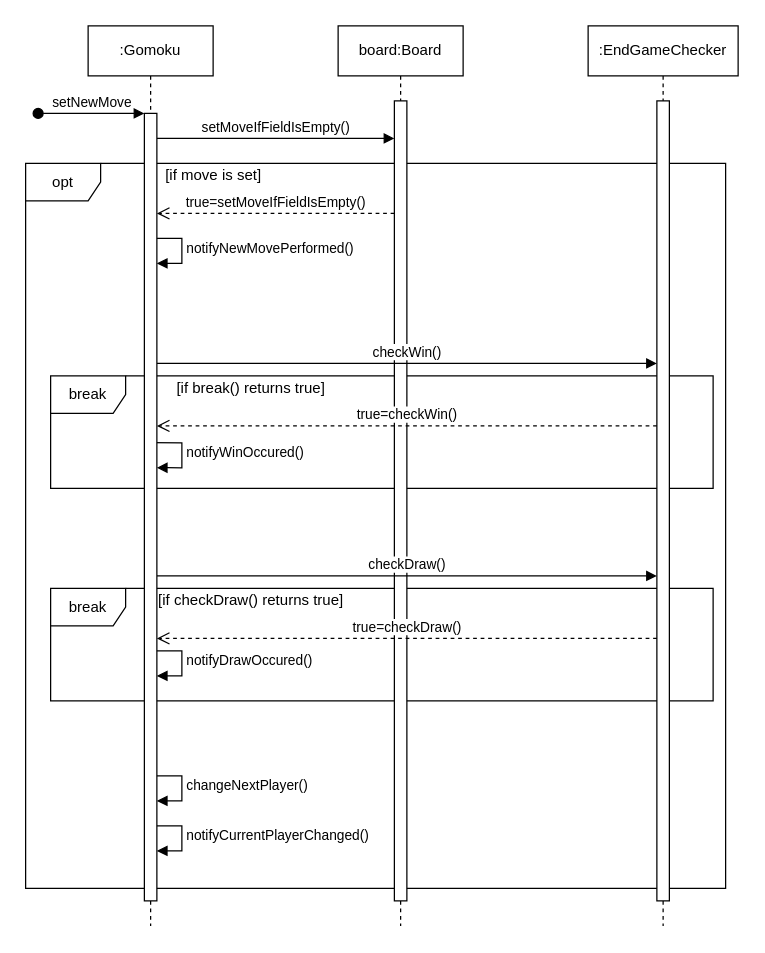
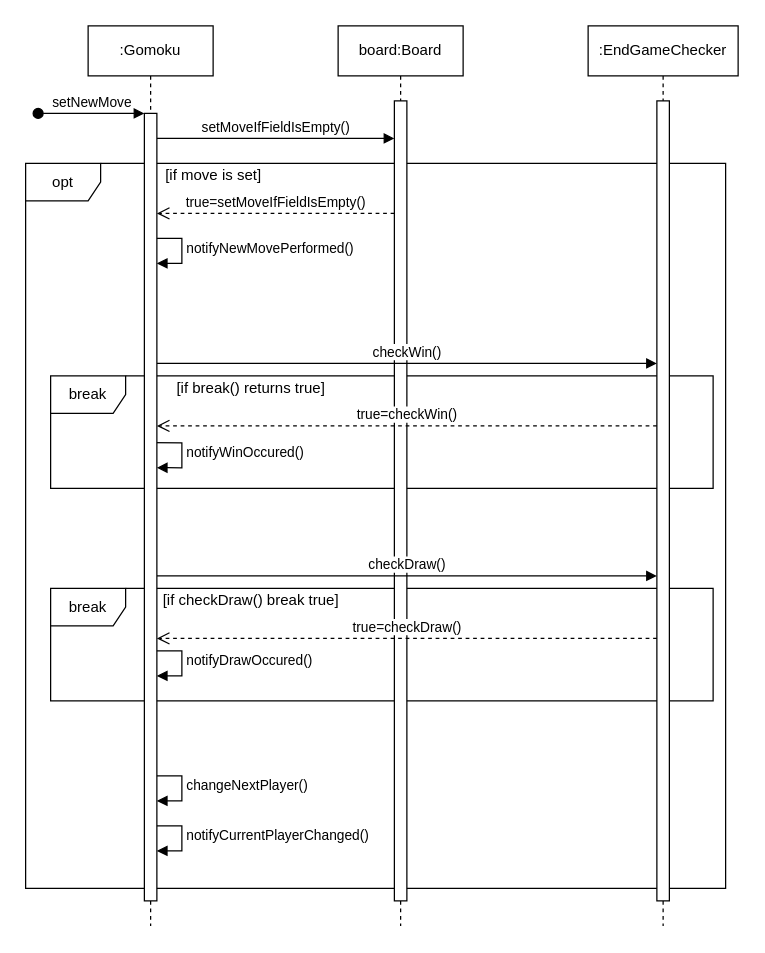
(251, 601) -> (251, 601)
